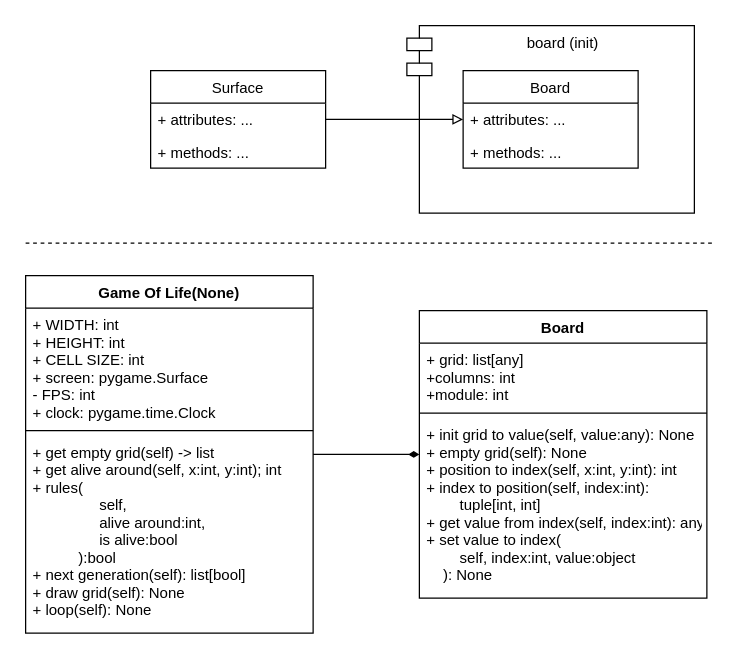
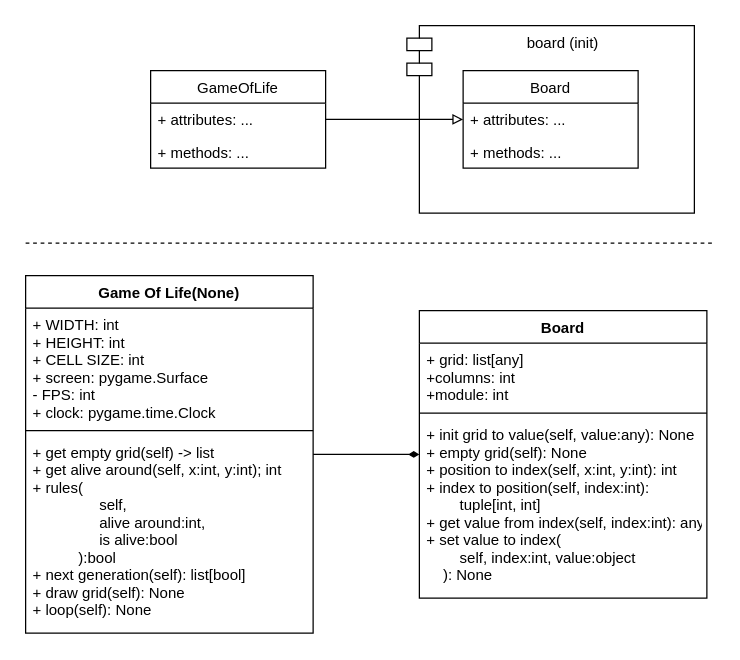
(238, 88) -> (238, 88)
